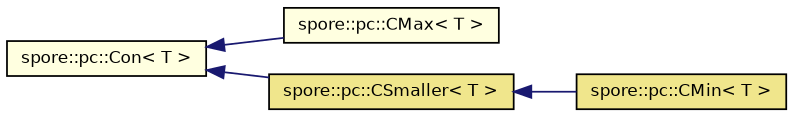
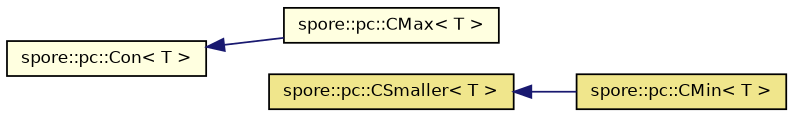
(247, 75) -> none
